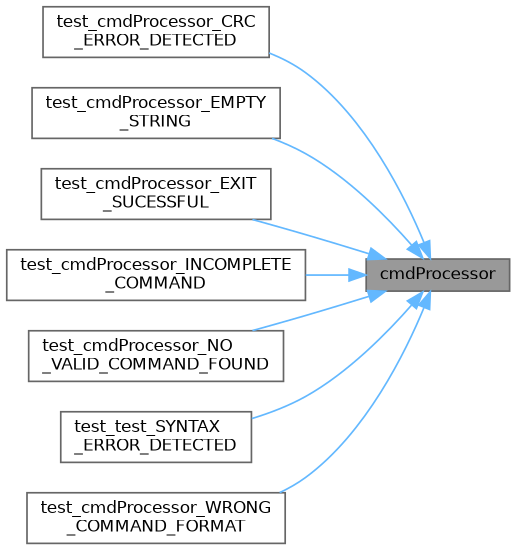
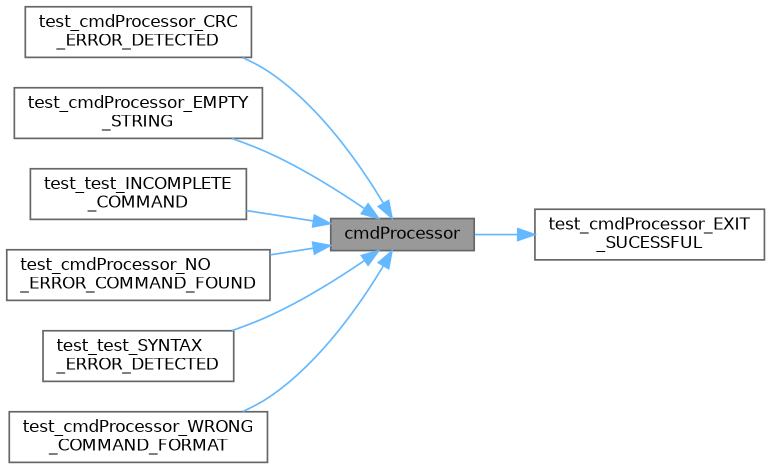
(311, 236) -> (496, 235)
(156, 275) -> (138, 194)
(156, 356) -> (138, 275)
